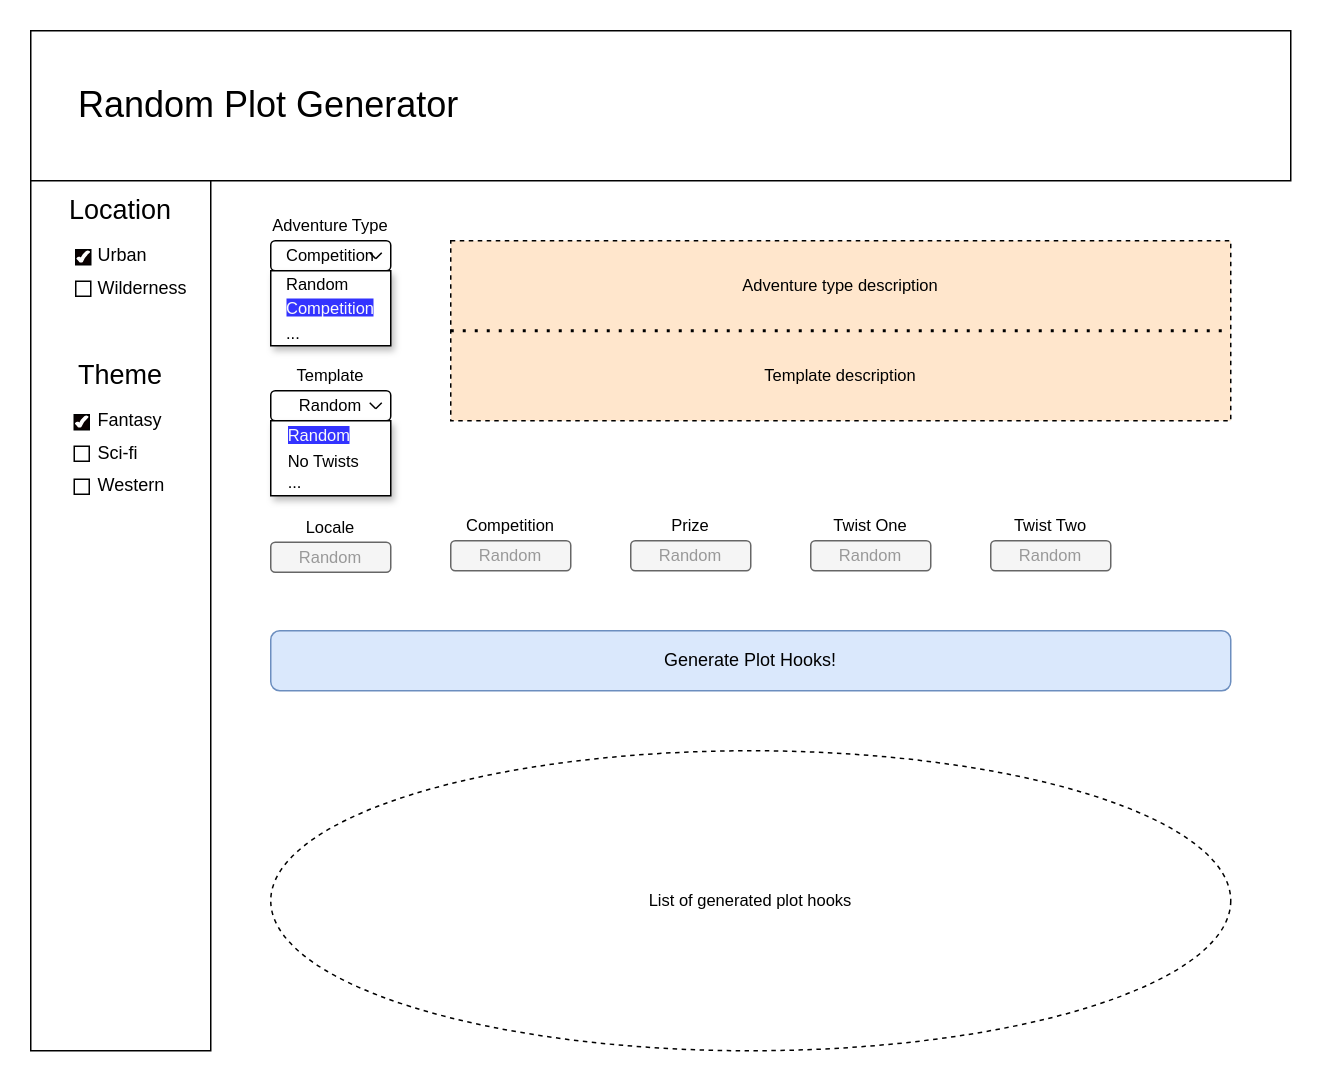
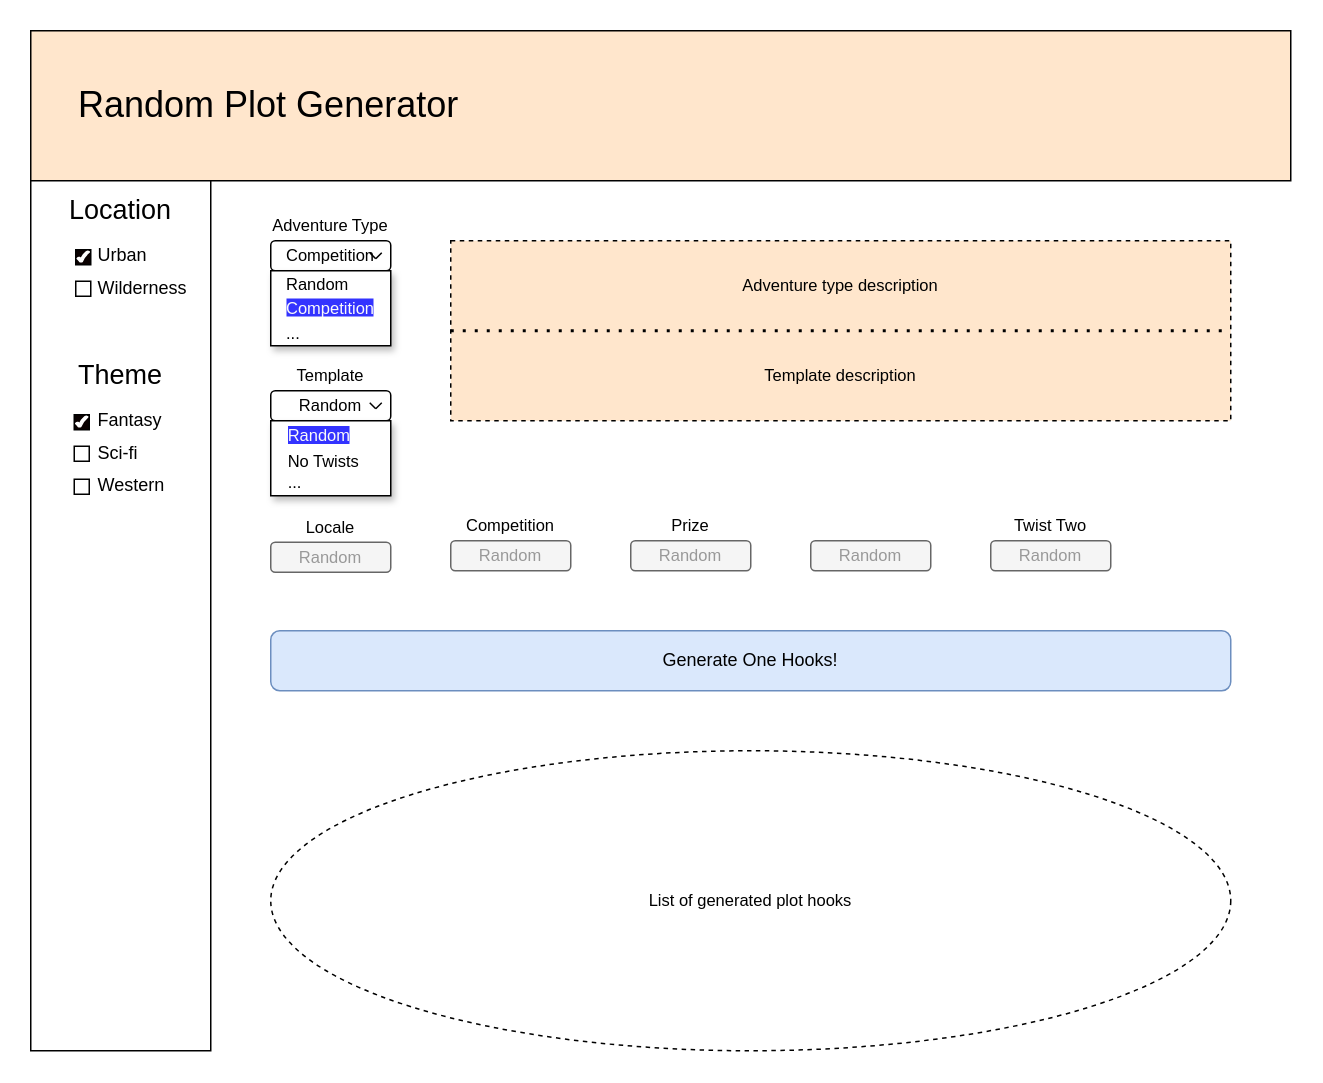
(661, 106) -> (661, 106)
(871, 526) -> none
(751, 661) -> (751, 661)
